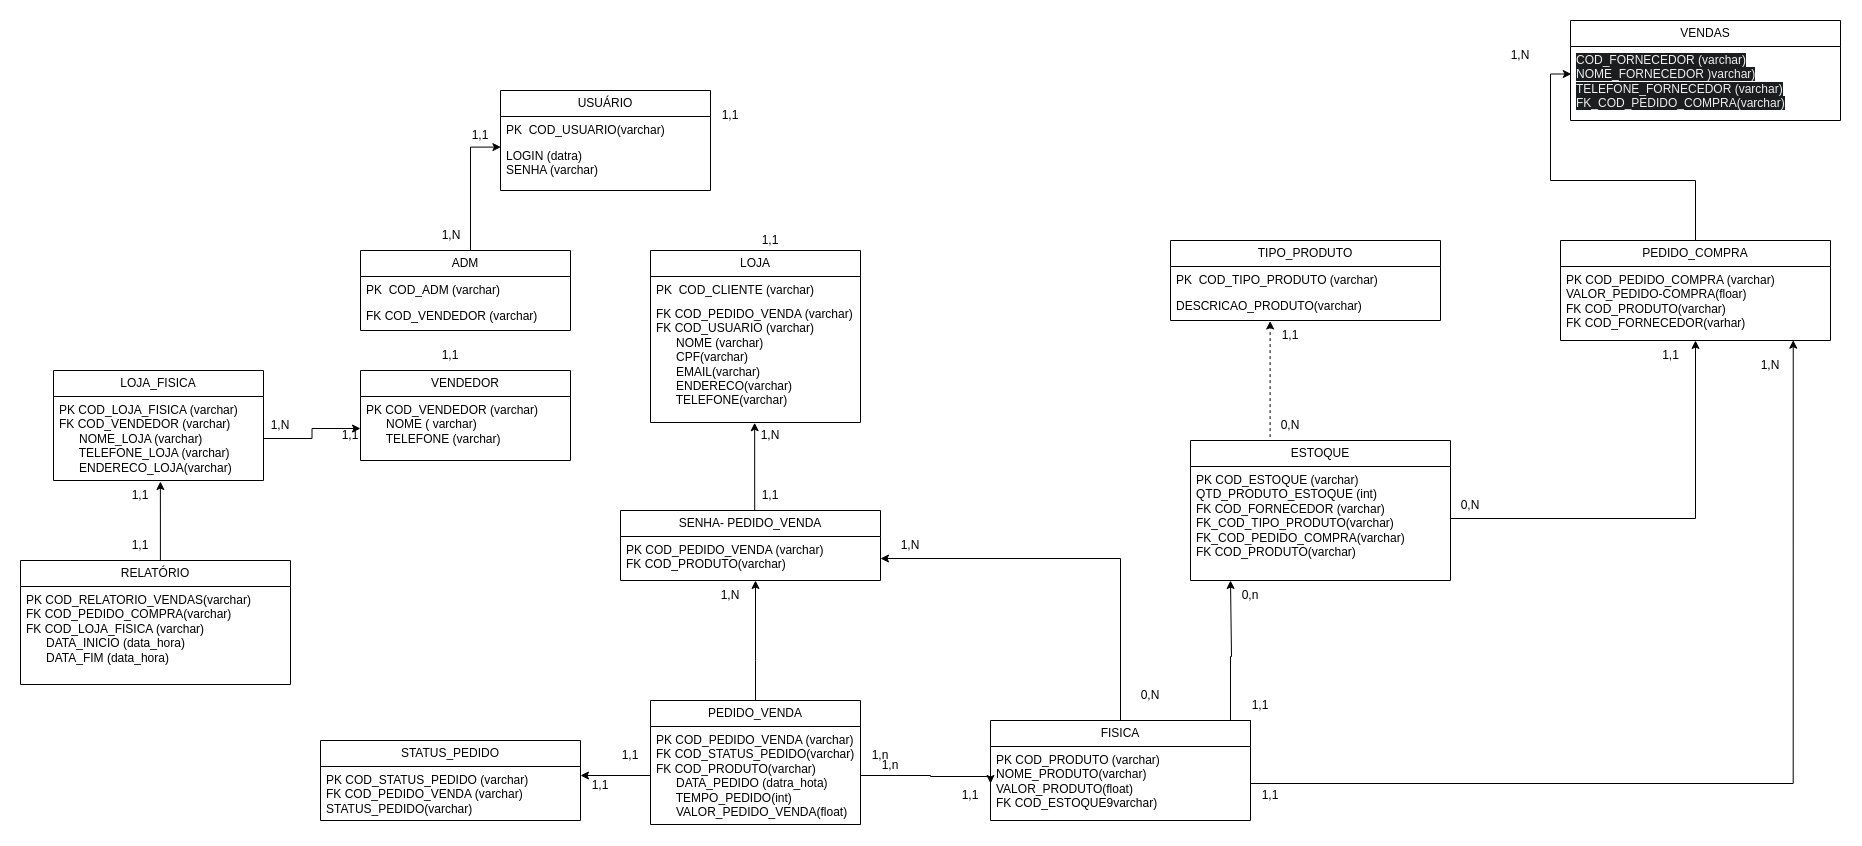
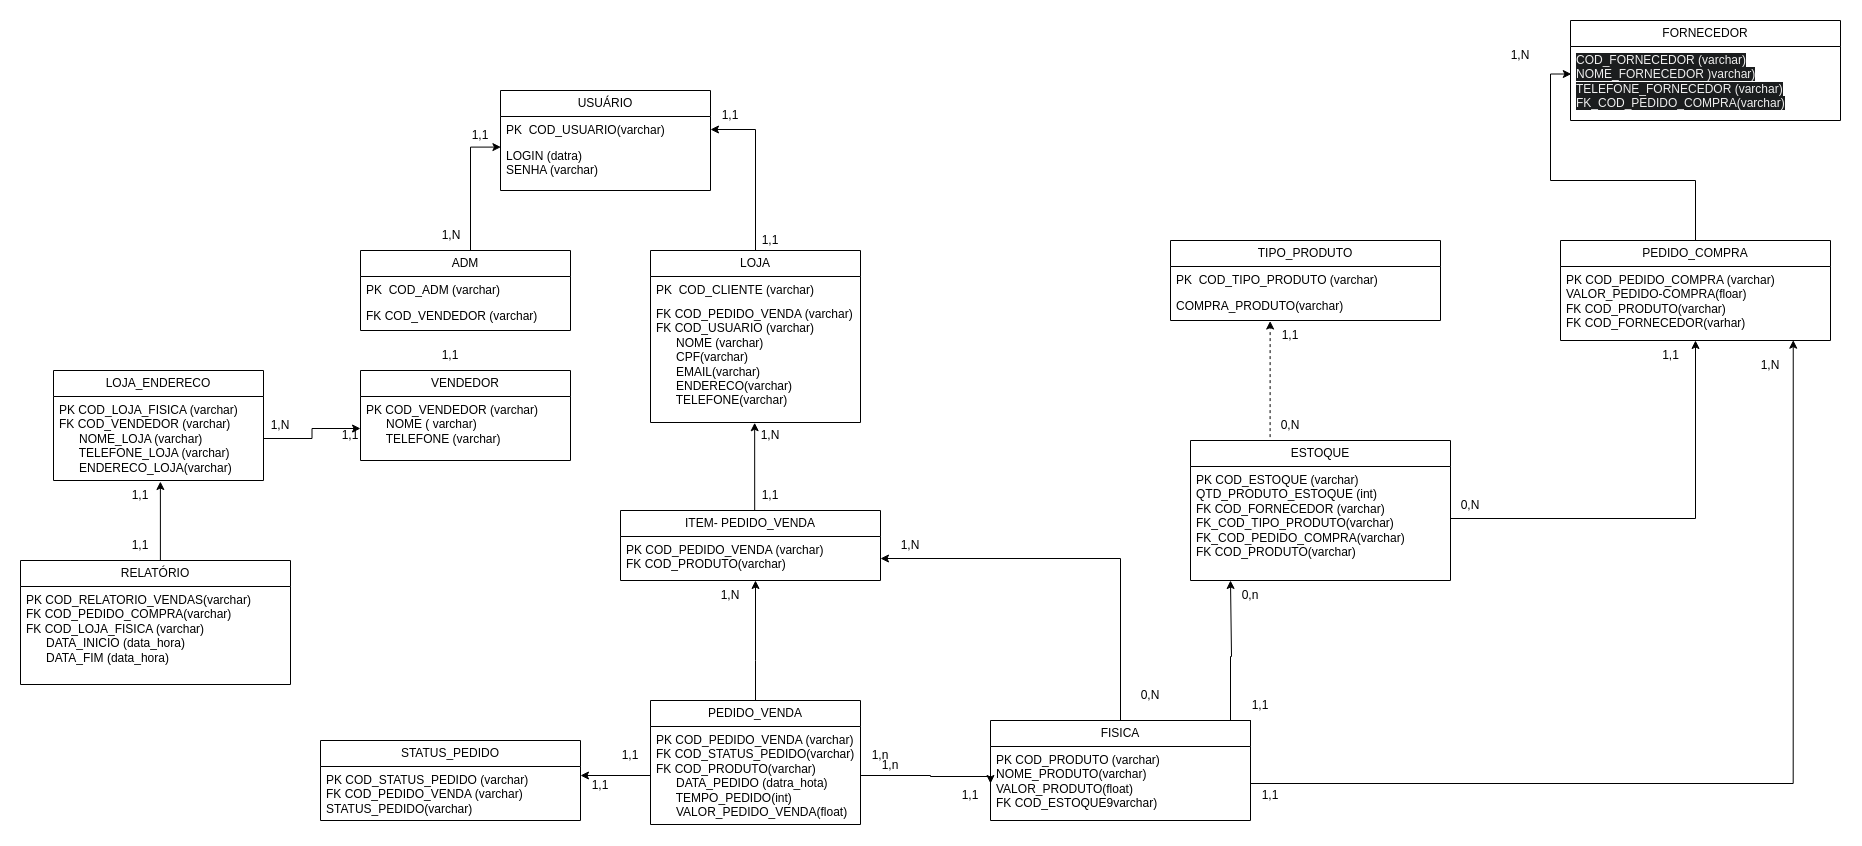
(1706, 34) -> (1706, 34)
none -> (756, 171)
(1264, 307) -> (1254, 307)
(159, 384) -> (159, 384)
(751, 524) -> (751, 524)
